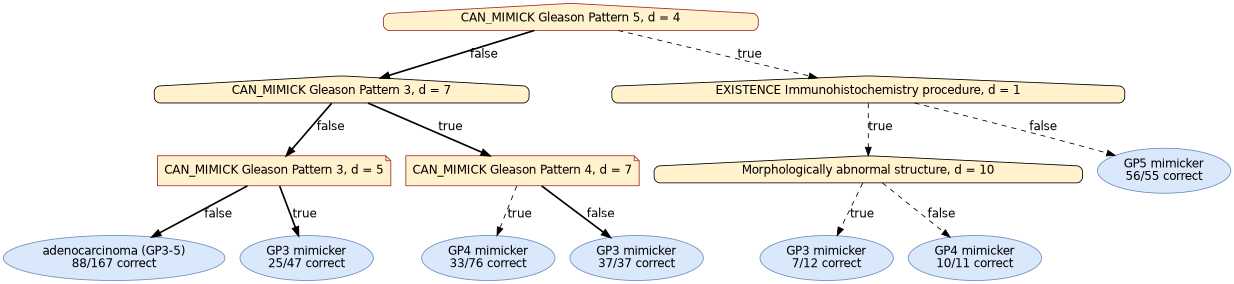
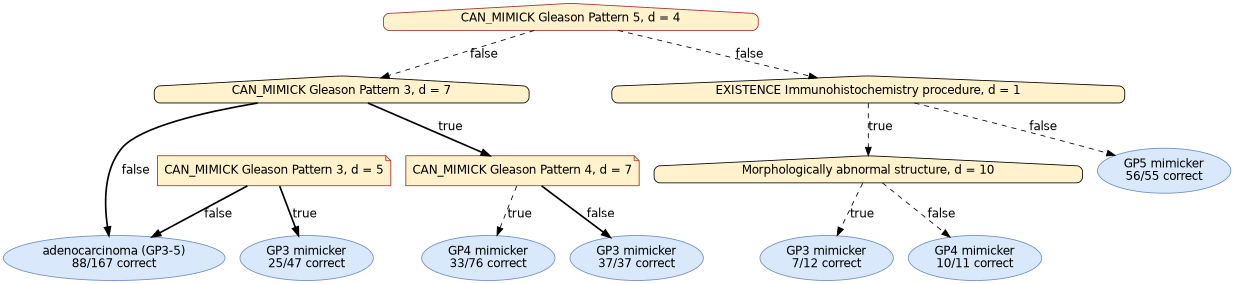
(462, 53) -> (462, 53)
(750, 55) -> (750, 55)
(312, 126) -> (148, 131)
